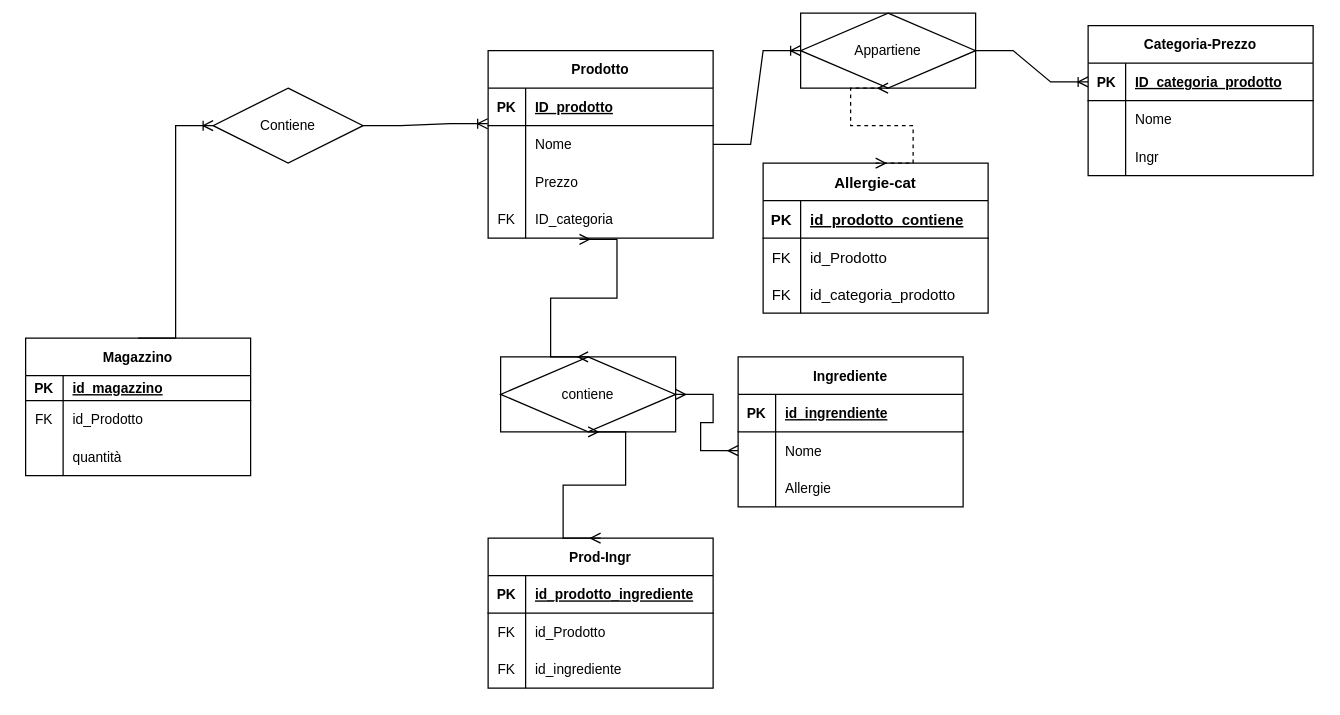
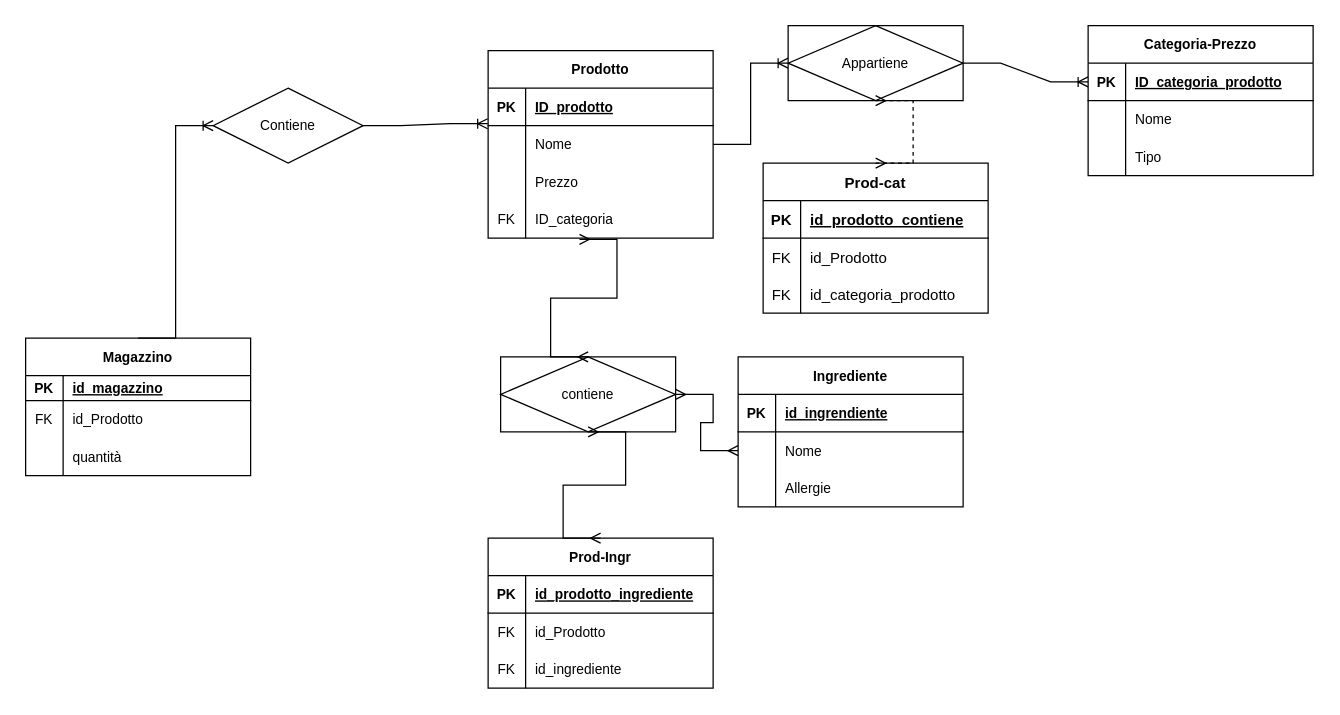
(888, 51) -> (876, 63)
(1150, 157) -> (1149, 157)
(875, 183) -> (875, 183)
